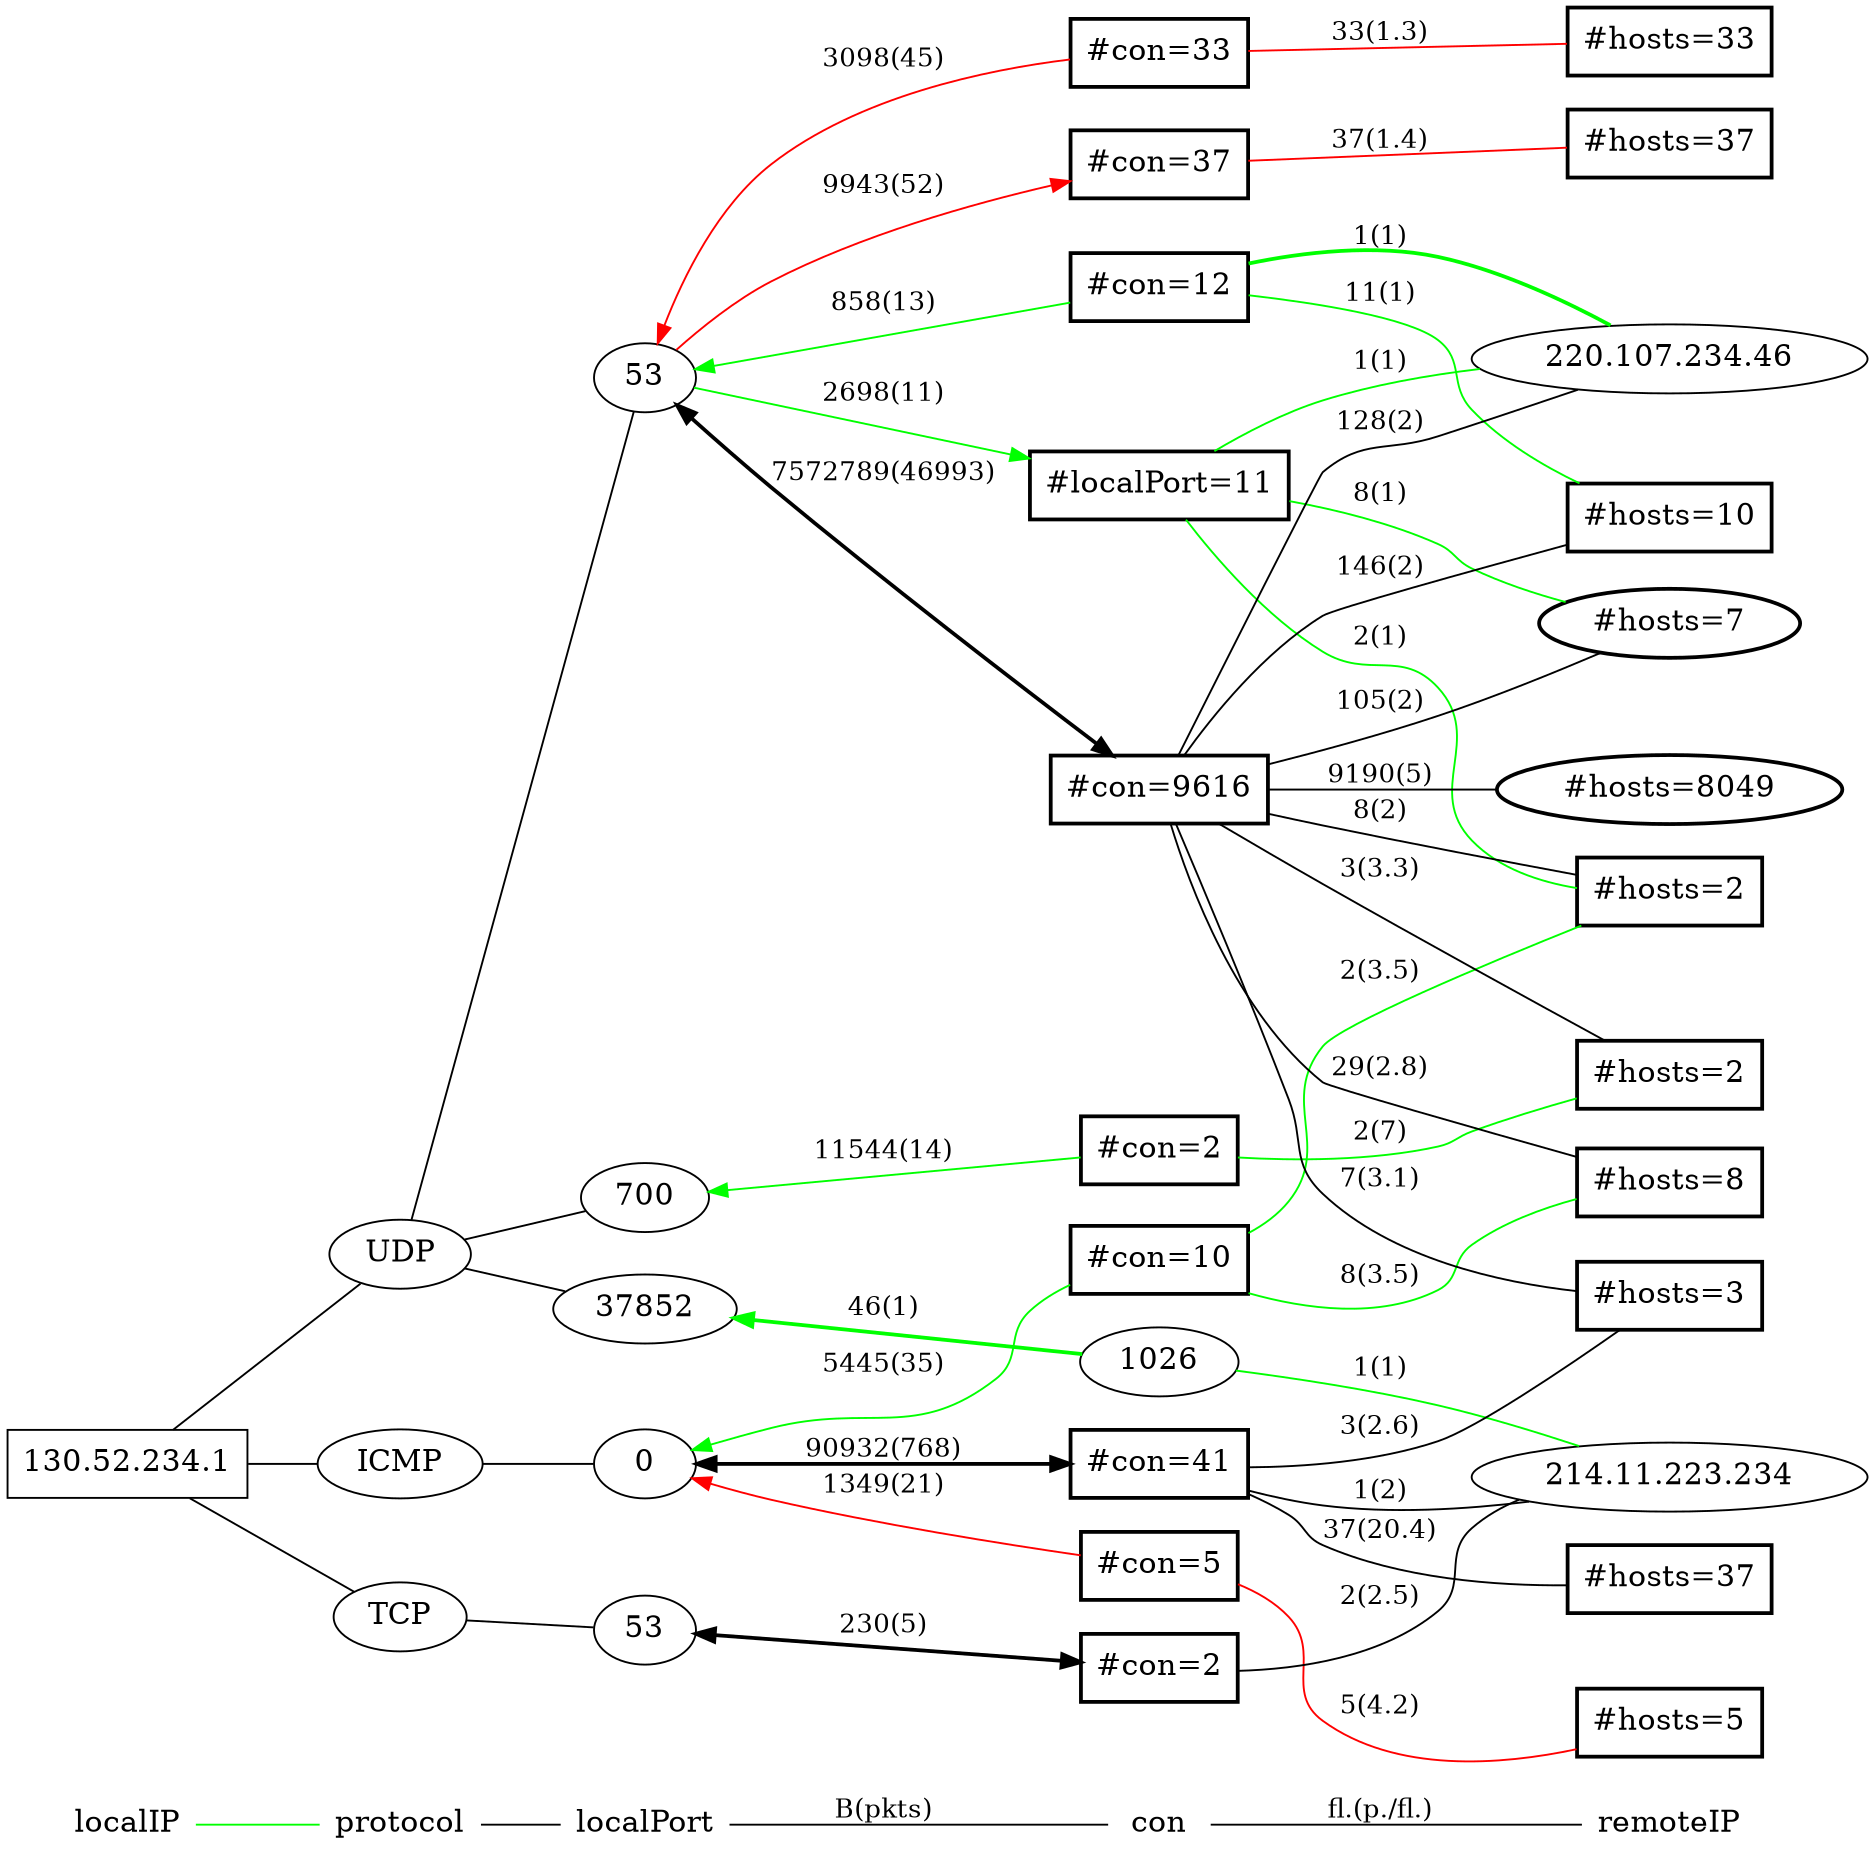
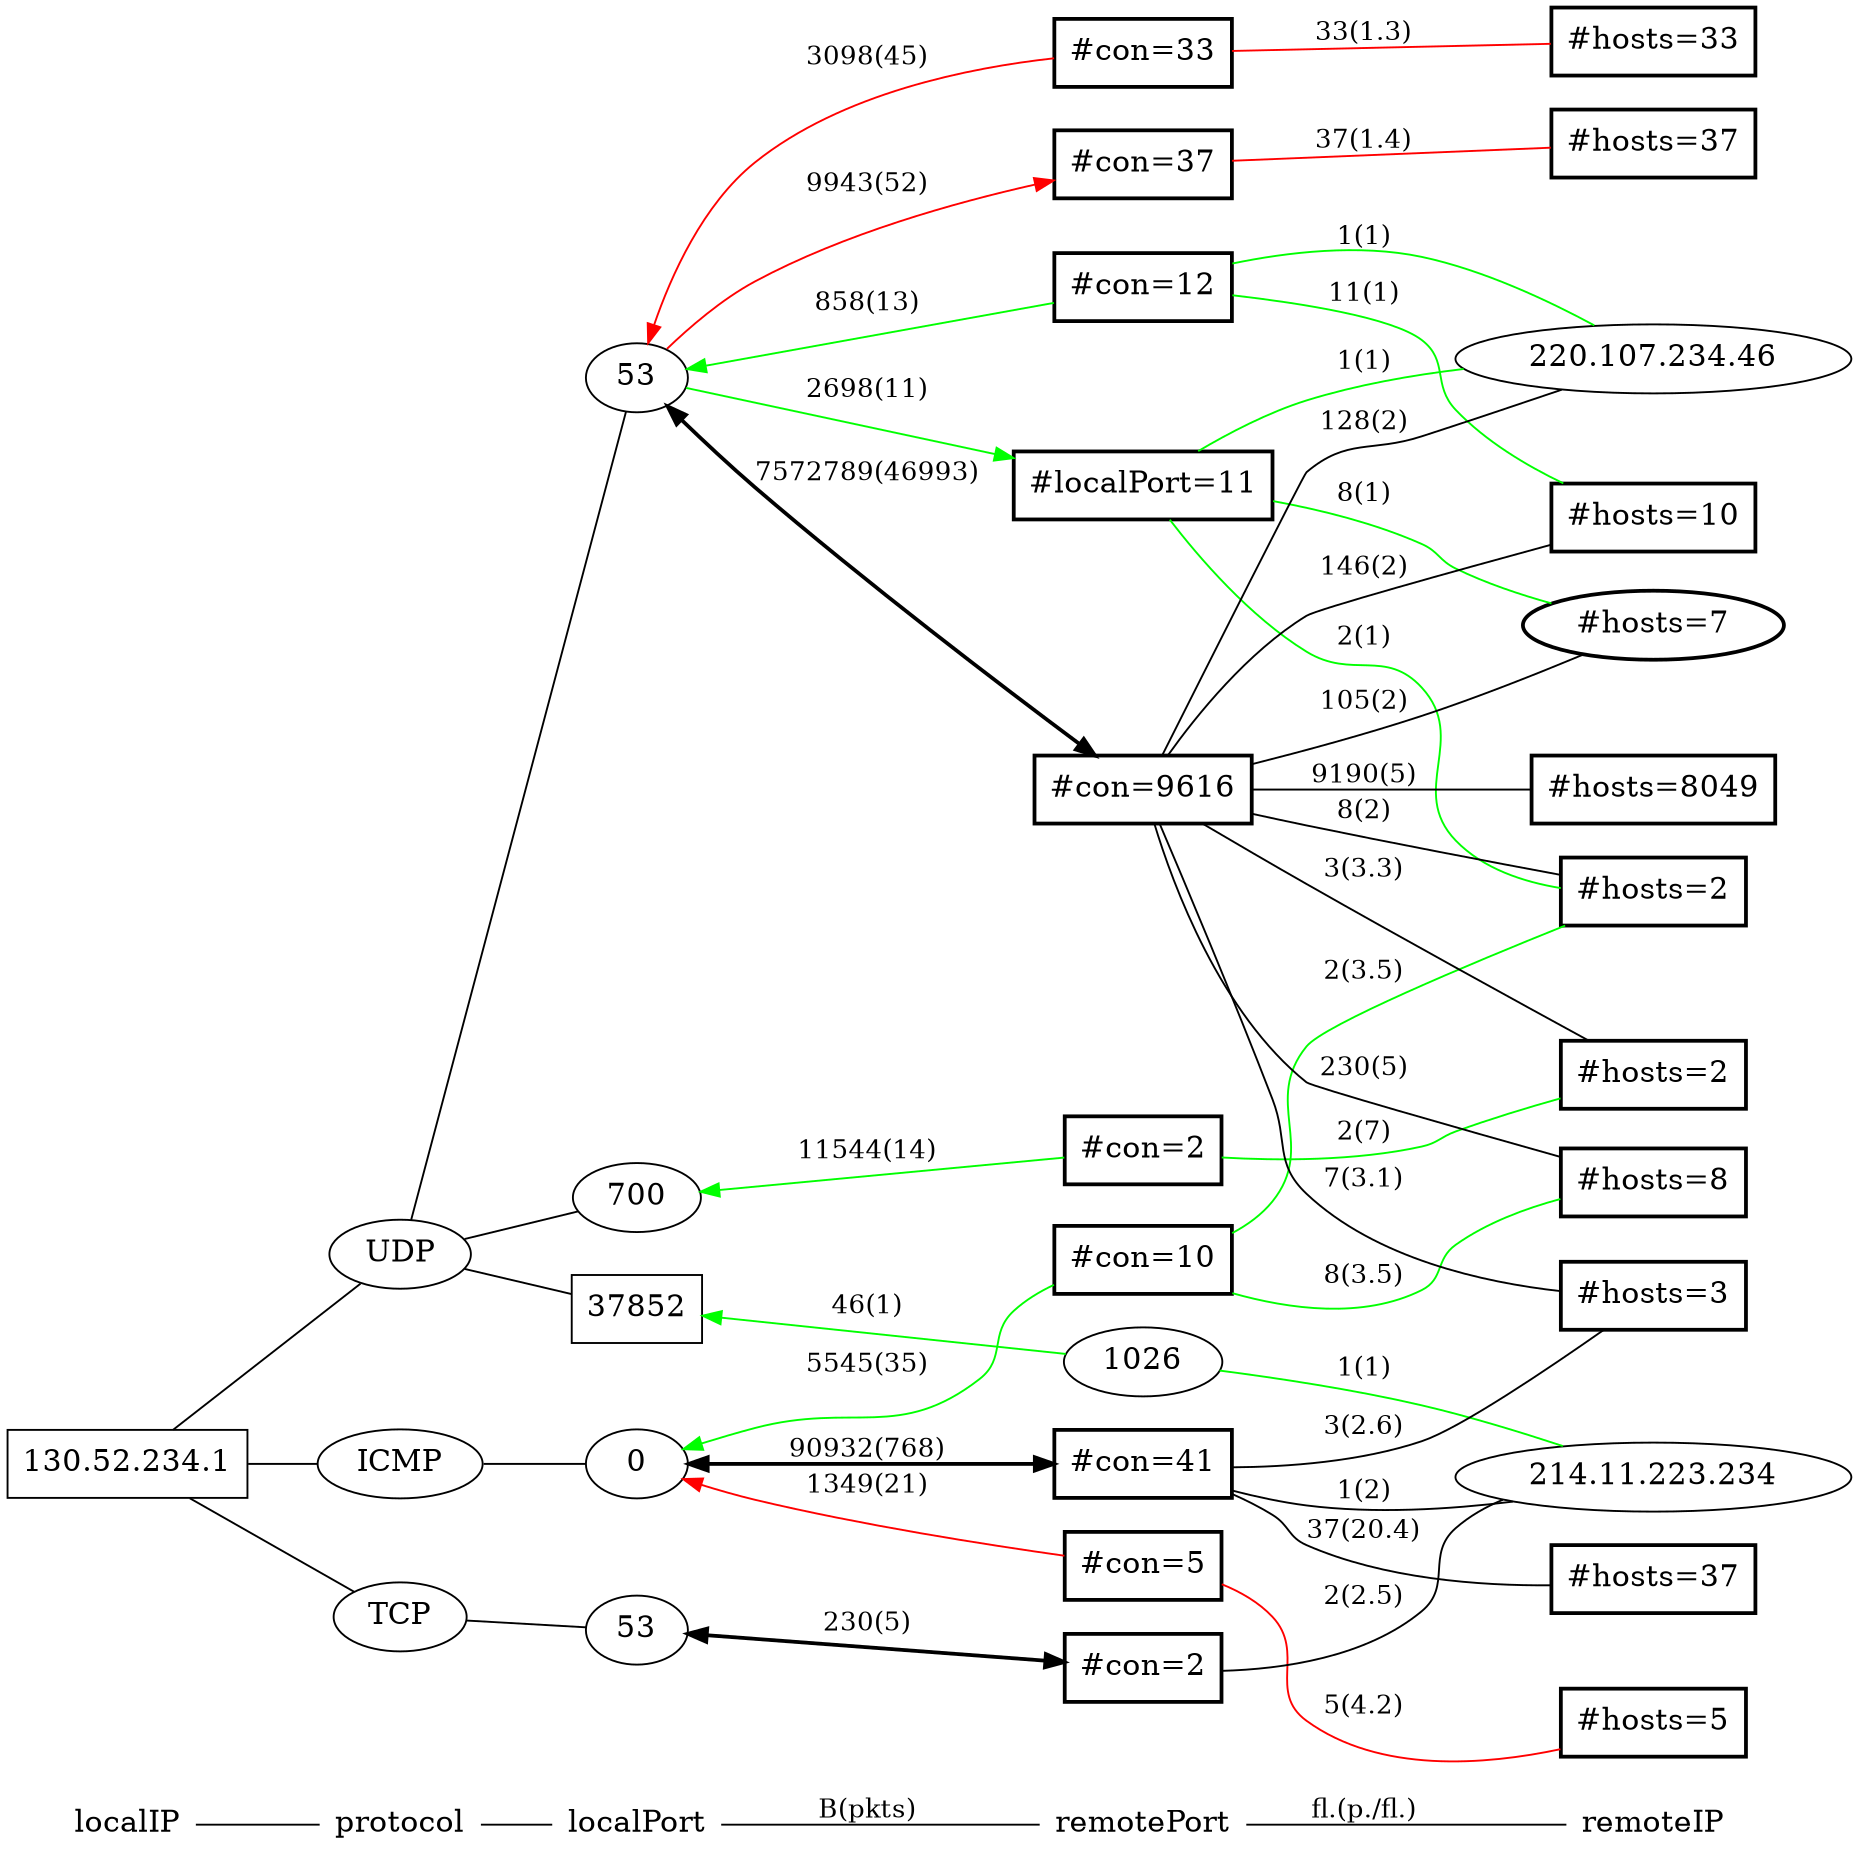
(1436, 257) -> (1420, 257)
(1670, 790) -> (1653, 790)
(1380, 1068) -> (1364, 1068)
(645, 1309) -> (637, 1309)
(918, 1337) -> (894, 1336)
(884, 1365) -> (867, 1365)
(258, 1825) -> (258, 1825)
(1159, 1825) -> (1143, 1825)
